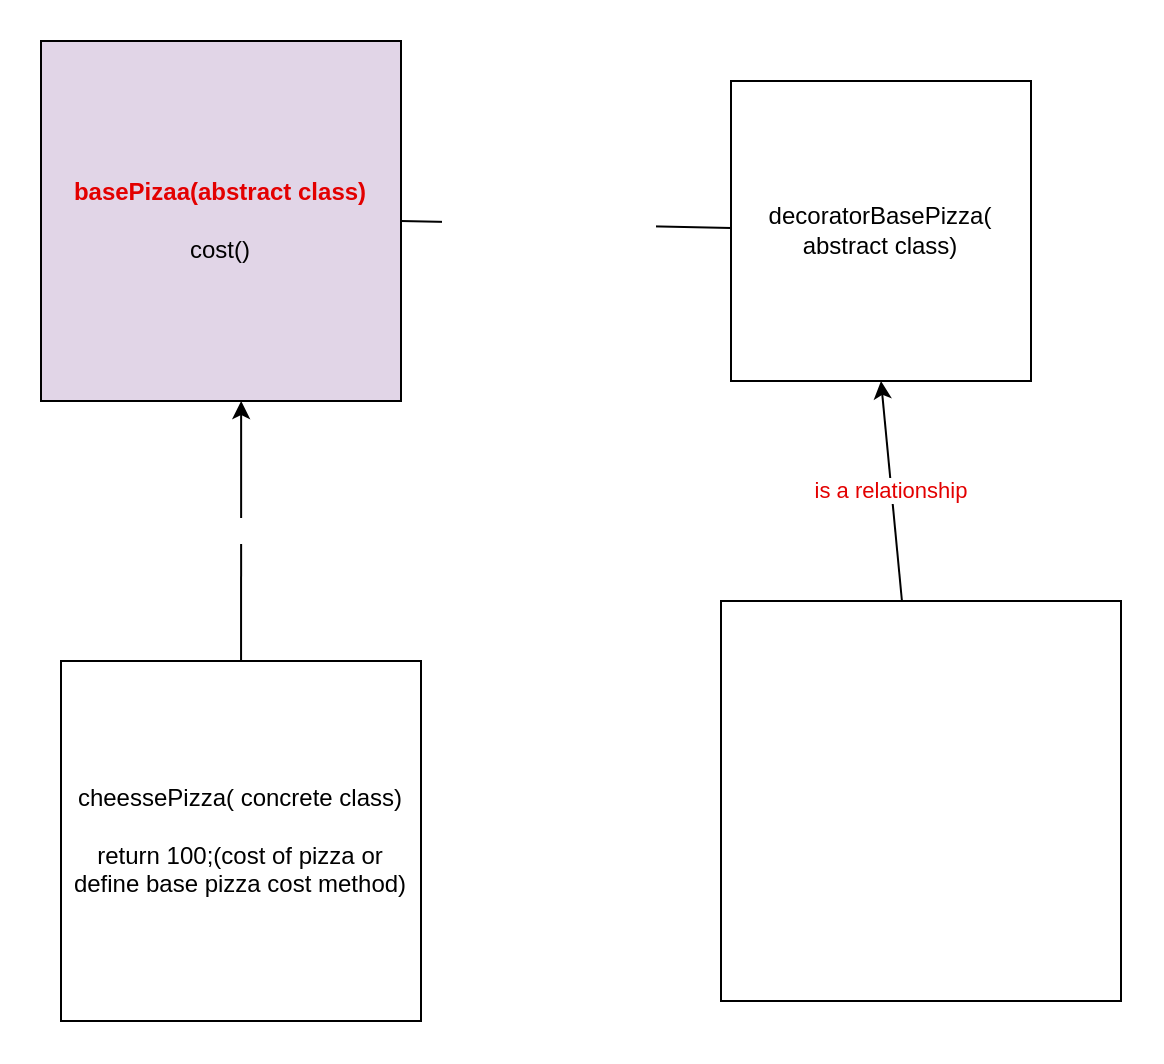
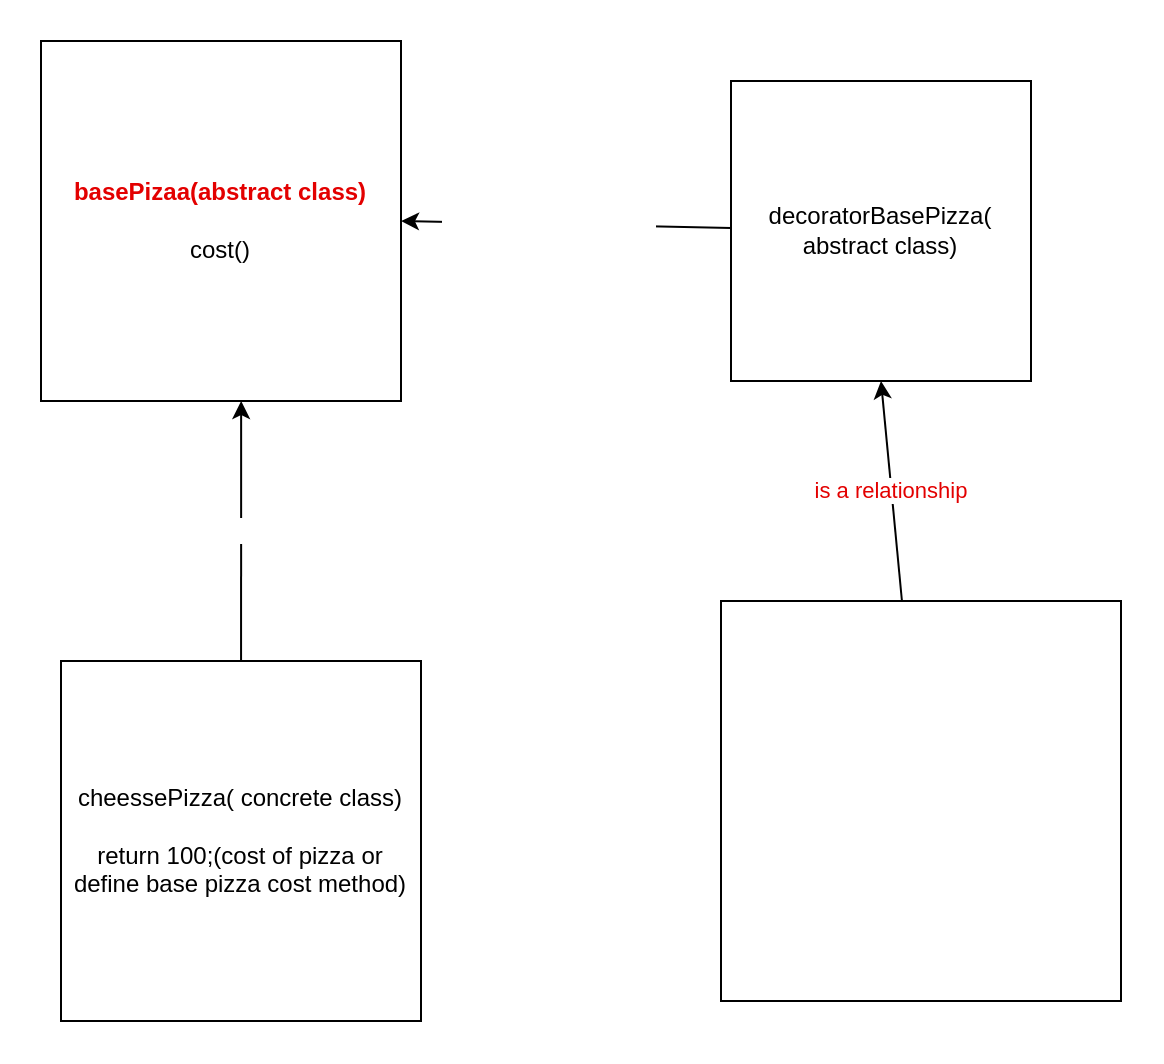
(221, 221) -> (221, 221)
(410, 221) -> (416, 221)
